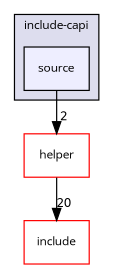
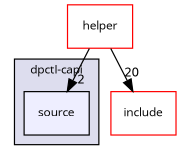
(57, 26) -> (57, 71)
(57, 108) -> (80, 67)
